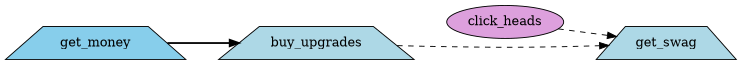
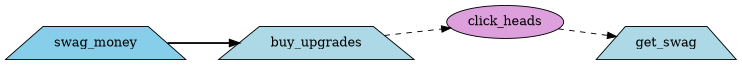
(96, 43) -> (96, 43)
(498, 47) -> (413, 32)
